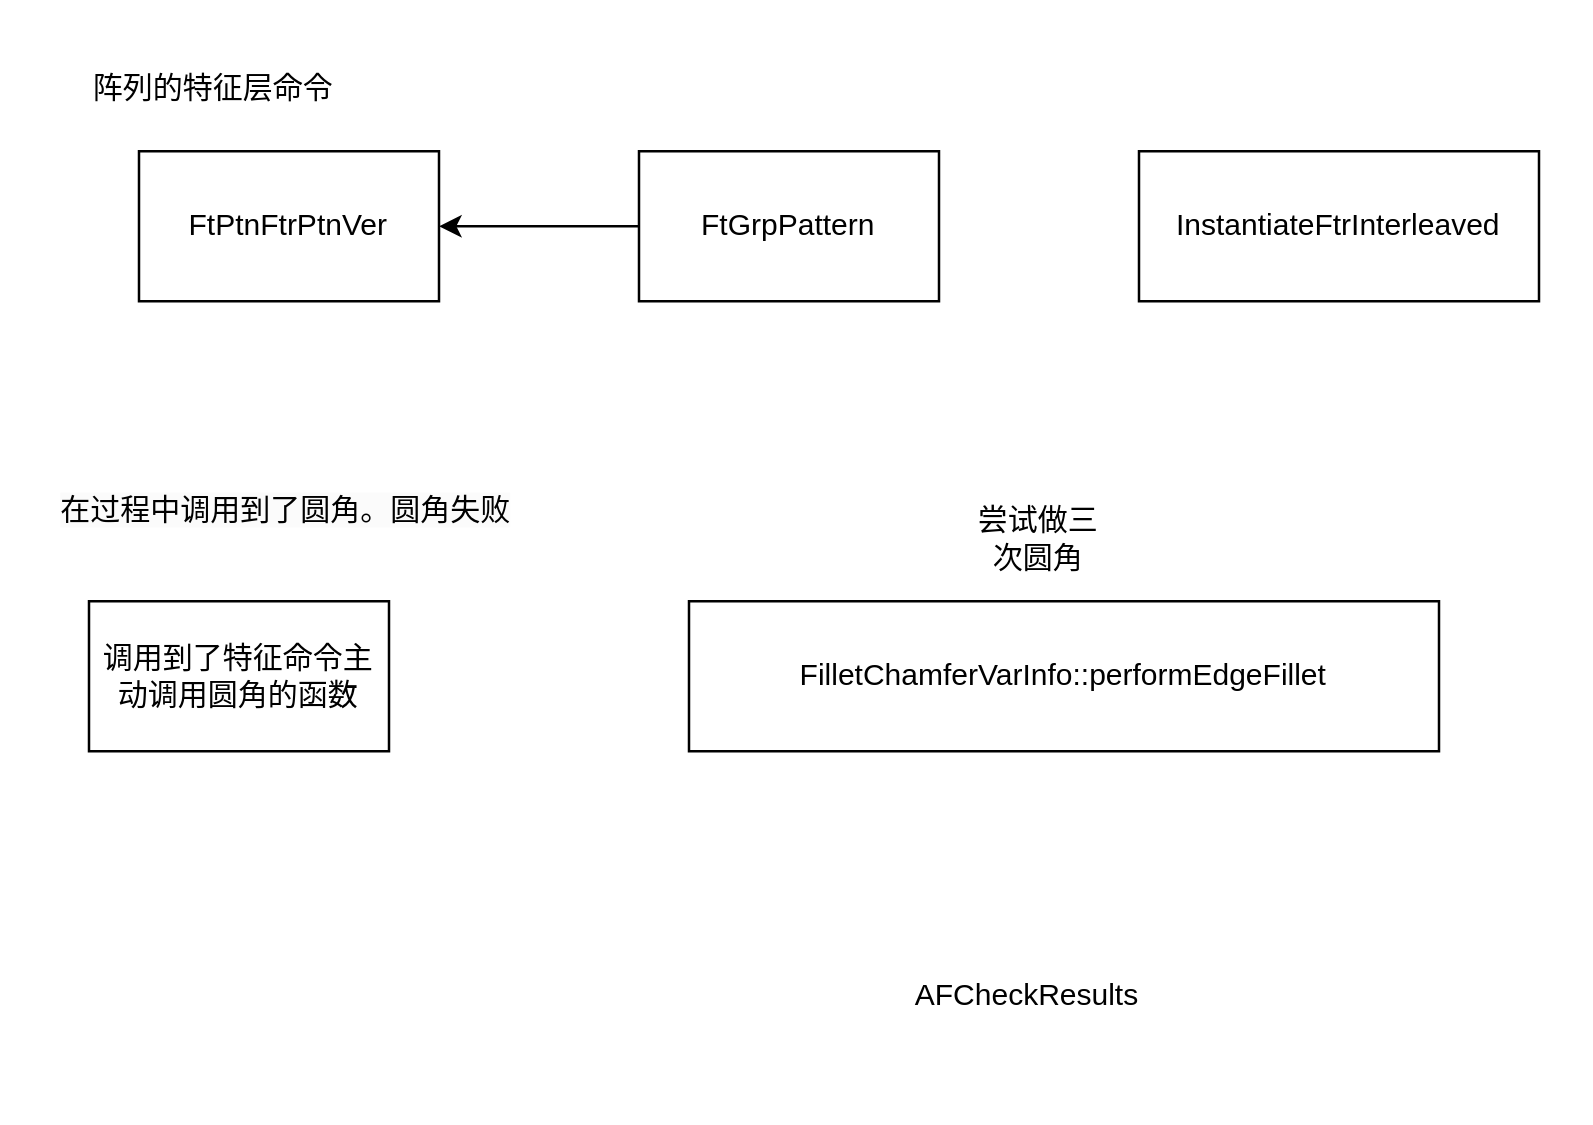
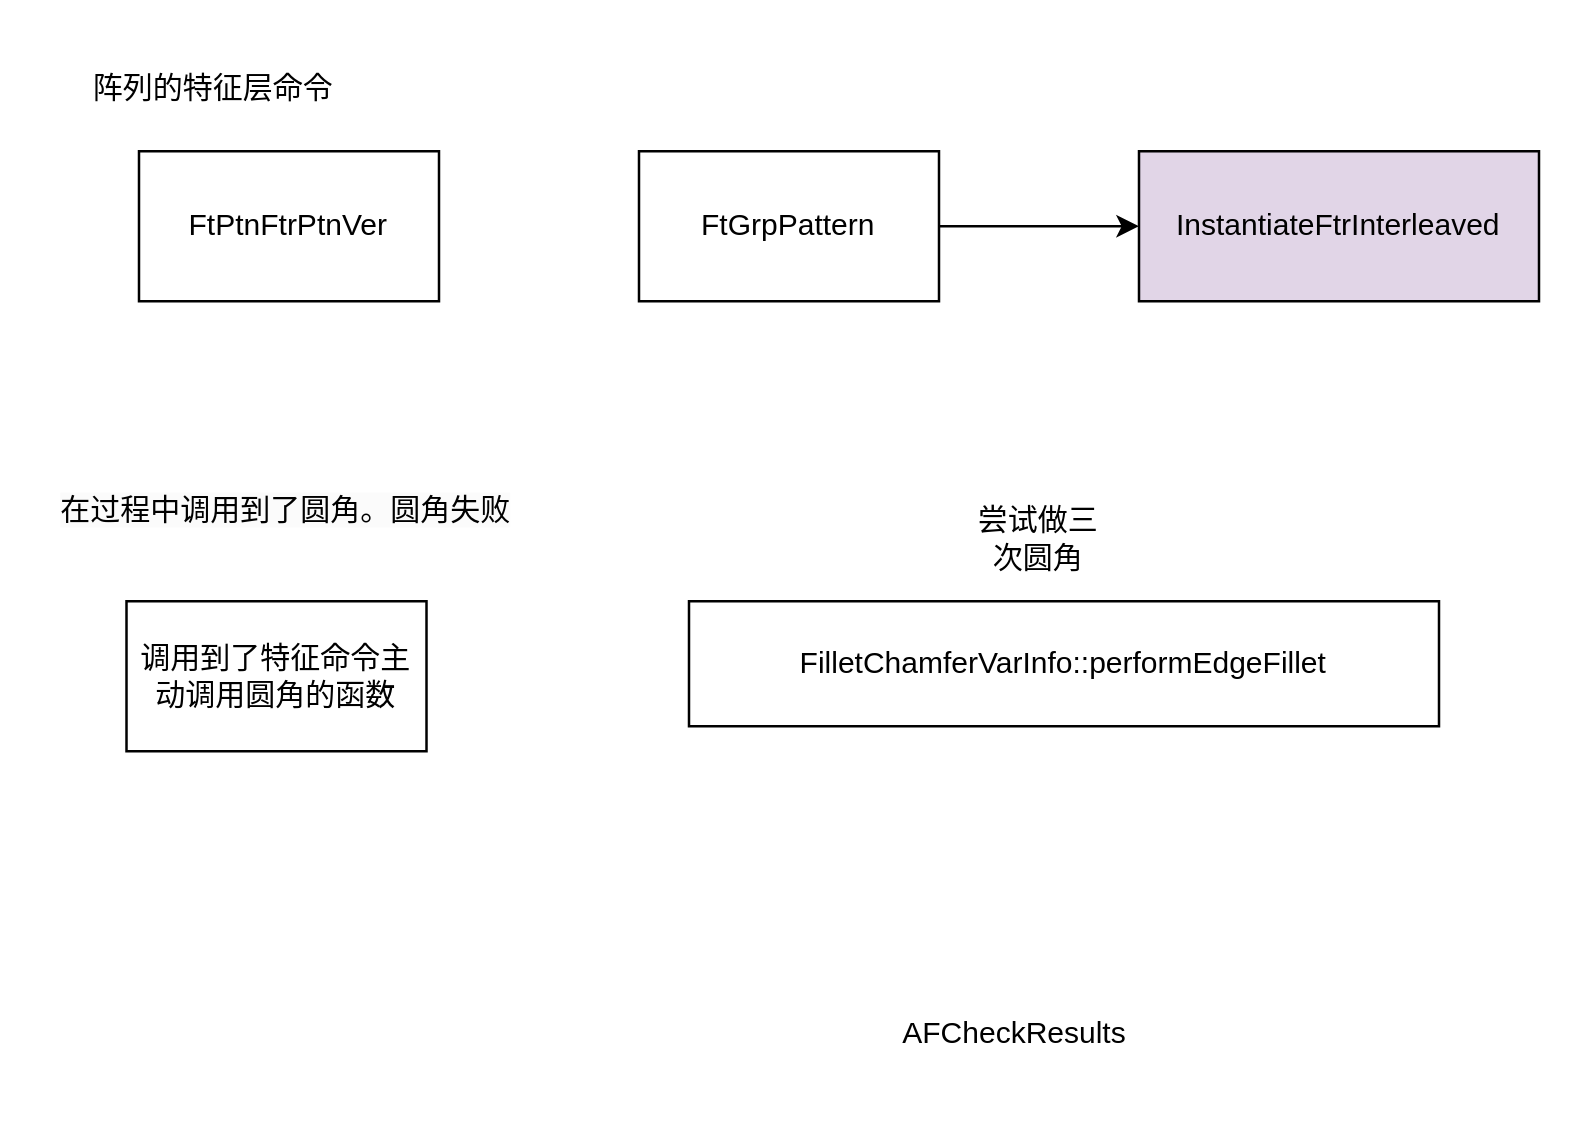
(547, 226) -> (1031, 226)
(1339, 226) -> (1339, 226)
(239, 676) -> (276, 676)
(1064, 676) -> (1064, 664)
(1026, 996) -> (1014, 1034)
